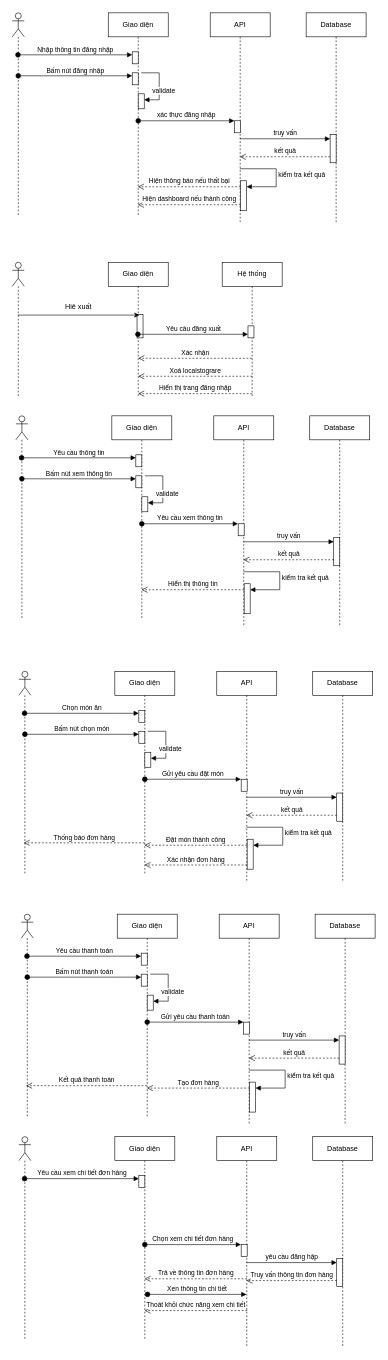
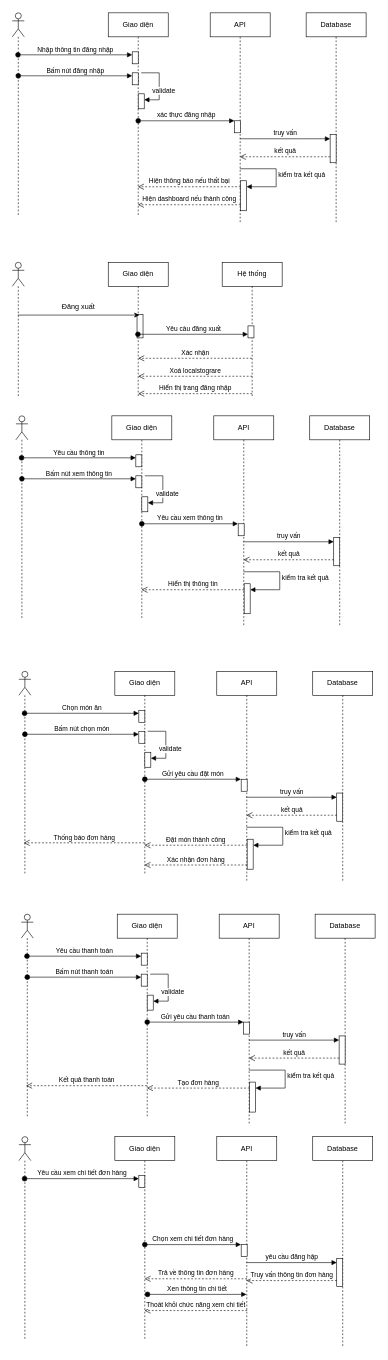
(79, 306) -> (79, 306)
